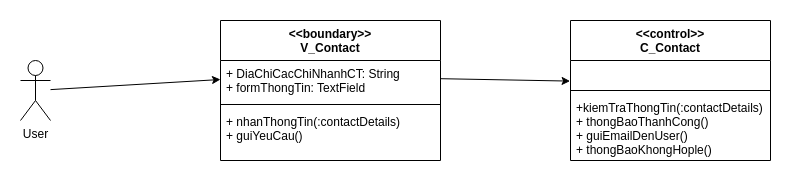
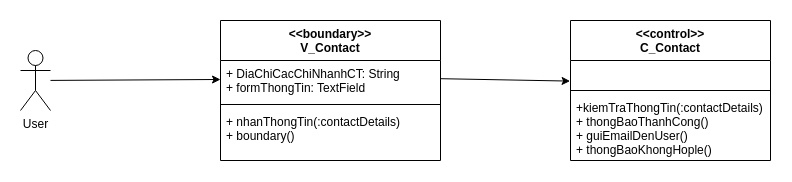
(36, 91) -> (36, 81)
(322, 122) -> (322, 122)
